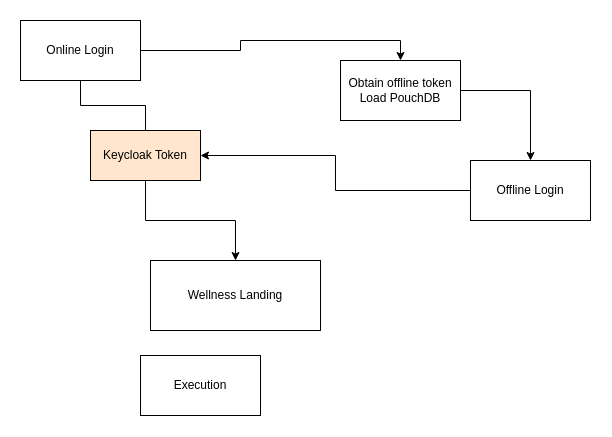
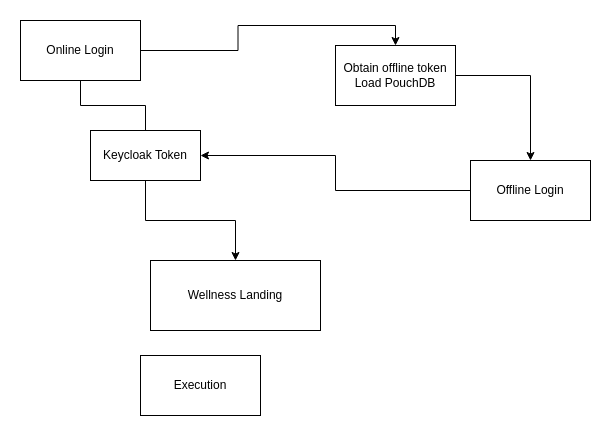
(401, 91) -> (396, 76)
(146, 156) -> (146, 156)
